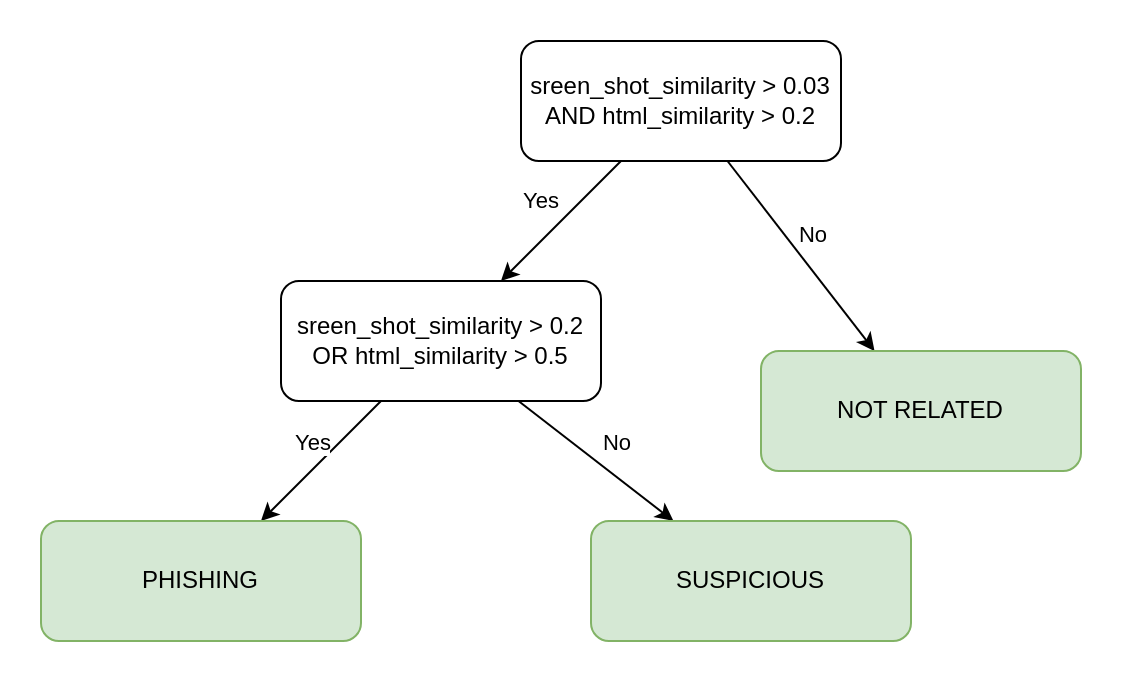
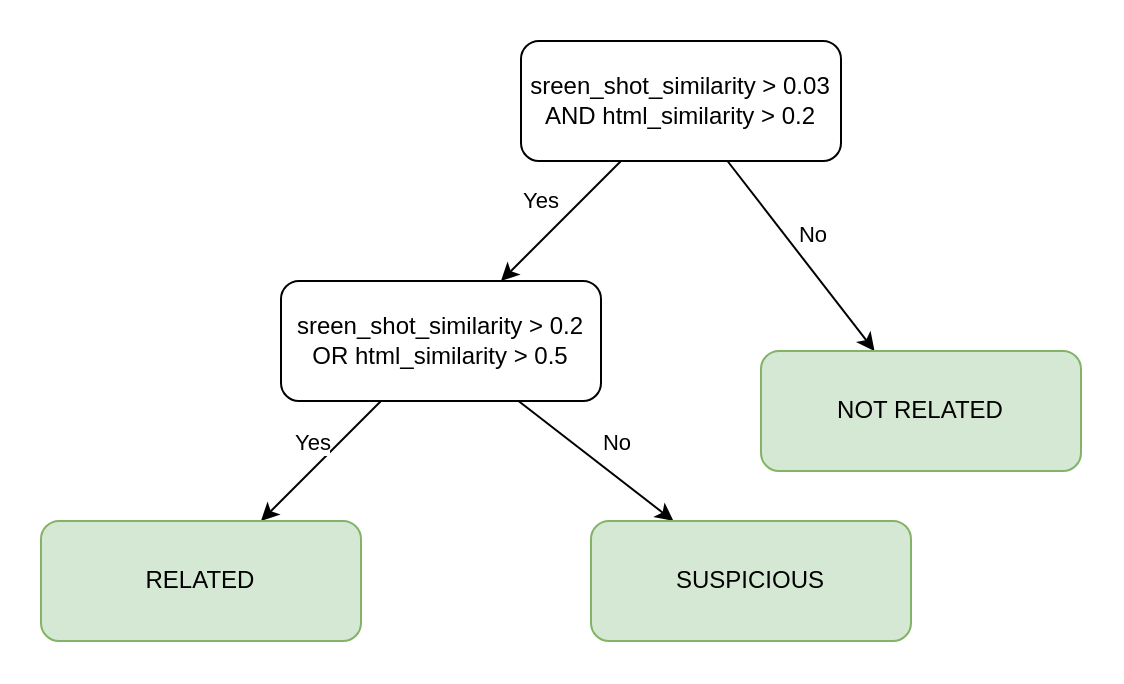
(201, 581) -> (201, 581)
